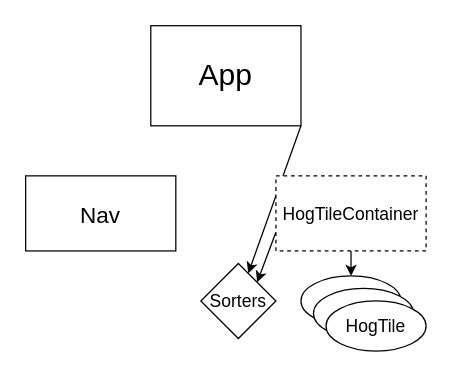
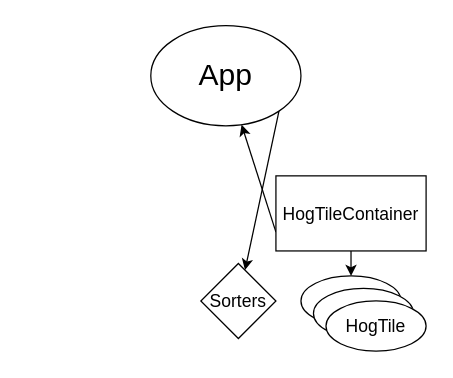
(226, 76) -> (226, 76)
(101, 213) -> none
(351, 213) -> (351, 213)
(268, 253) -> (252, 158)
